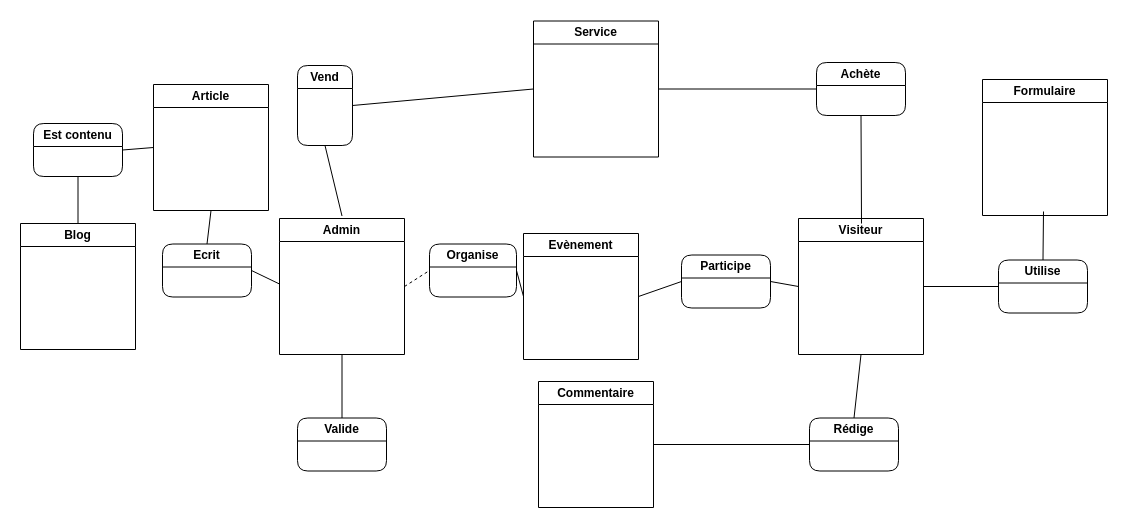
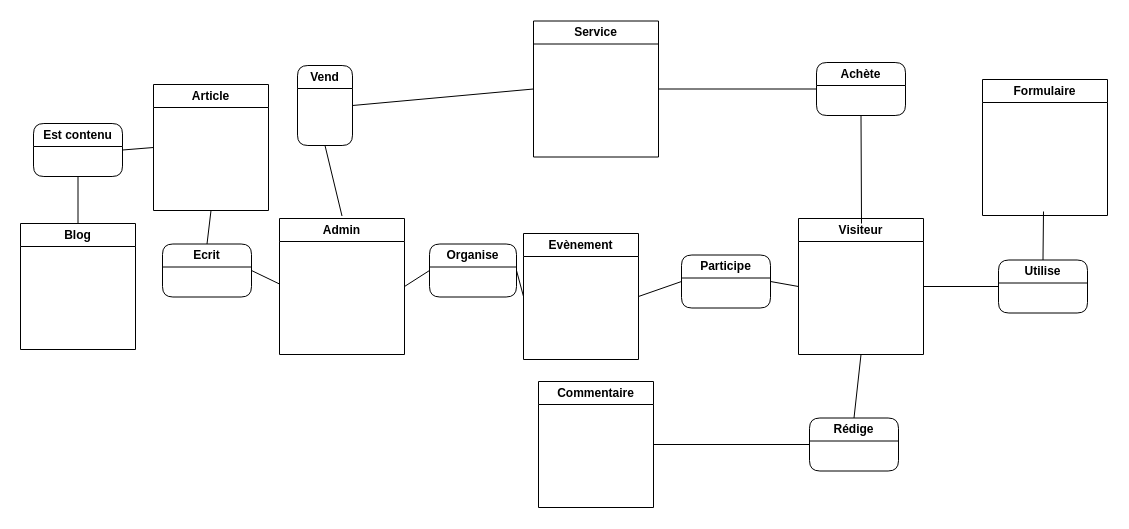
(417, 279) -> (417, 279)
(342, 387) -> none
(342, 445) -> none
